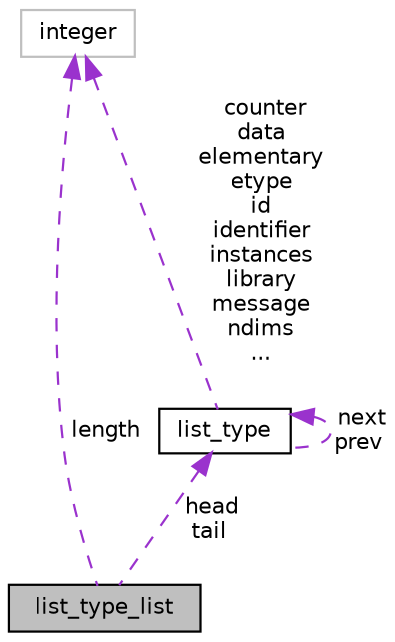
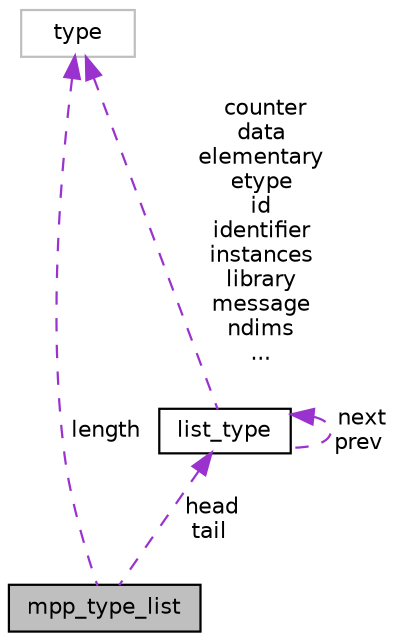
(78, 33) -> (78, 33)
(105, 608) -> (105, 608)
